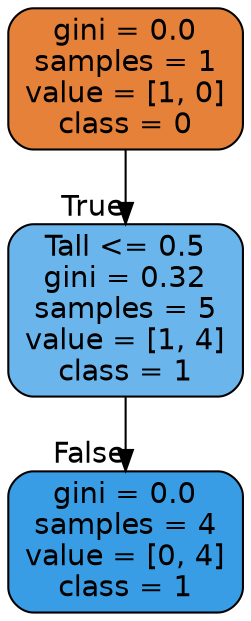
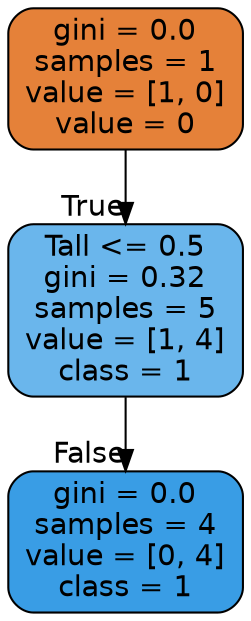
(126, 79) -> (126, 79)
